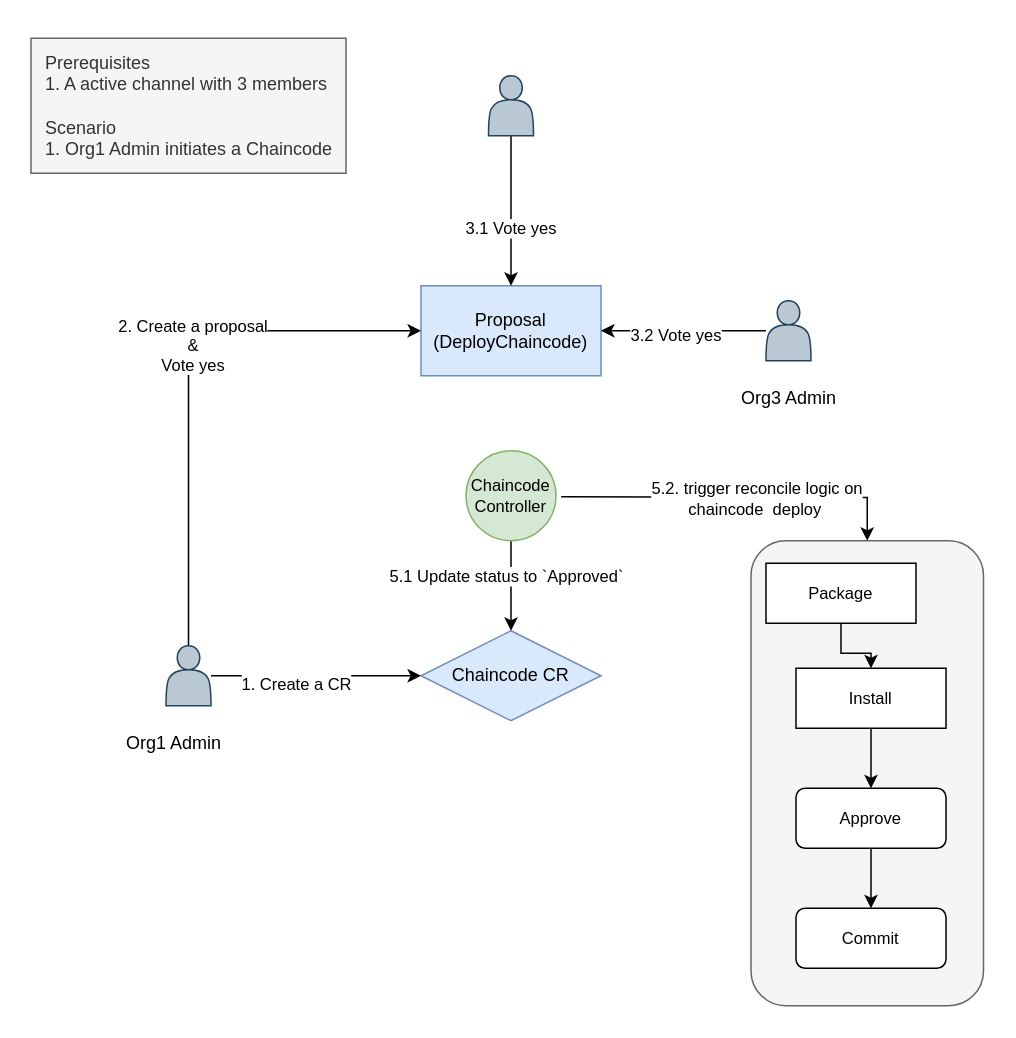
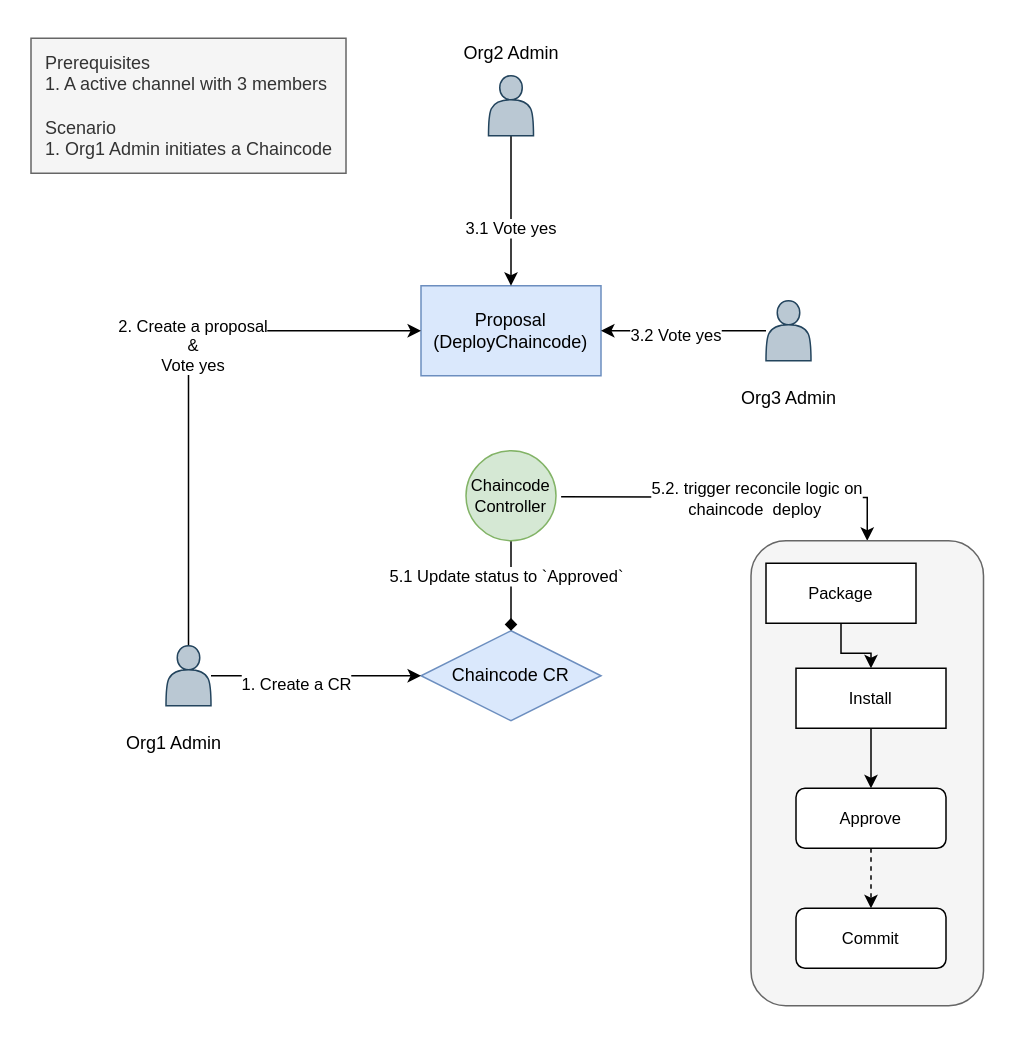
none -> (511, 53)
(511, 619) -> (511, 618)
(871, 872) -> (871, 872)
